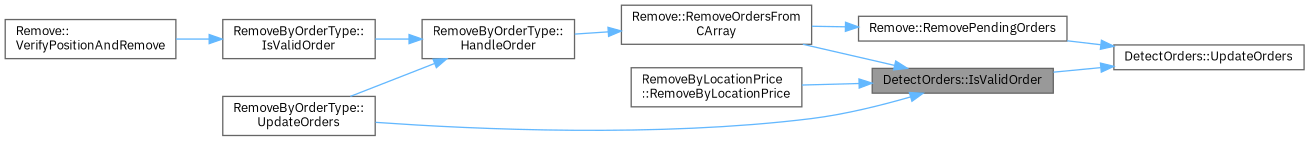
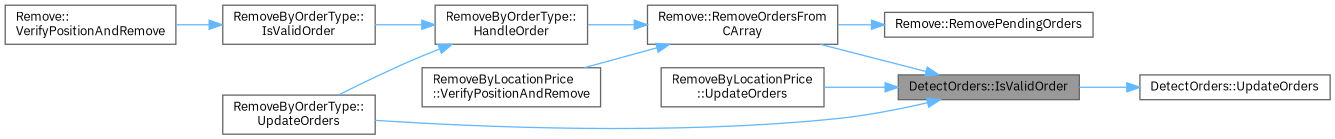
(1084, 43) -> none
none -> (511, 87)
(717, 87) -> (743, 87)
